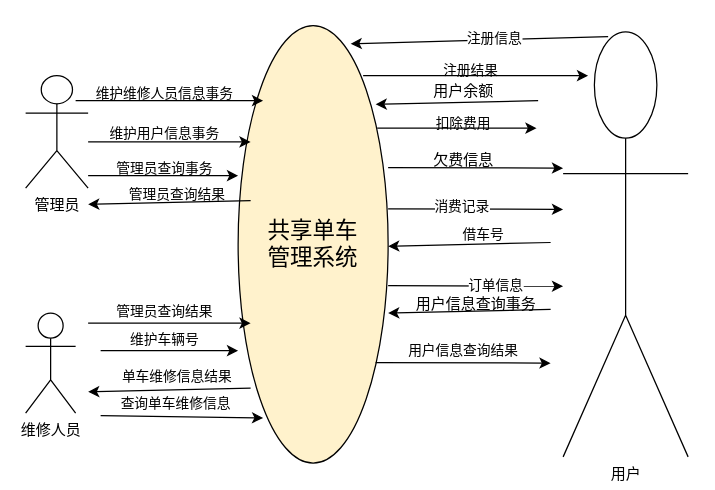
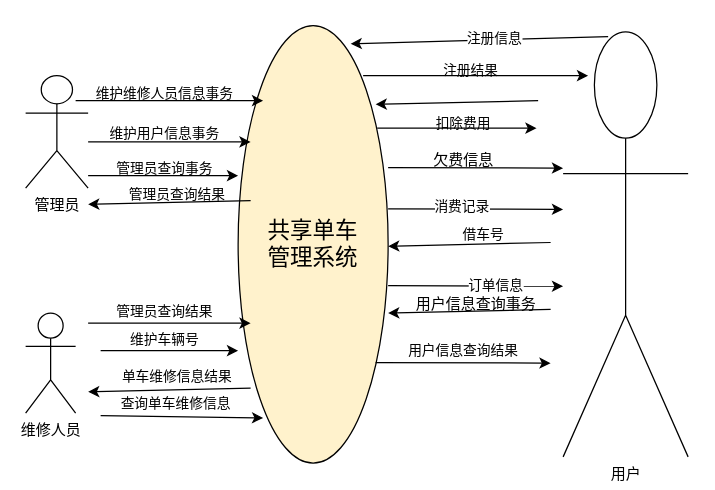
(463, 92) -> none
